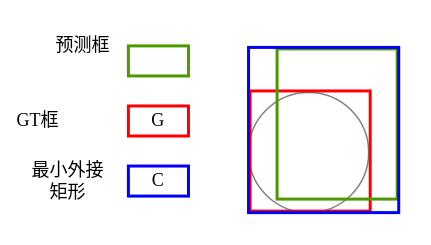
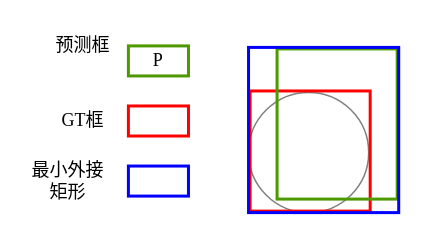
none -> (158, 61)
(38, 121) -> (83, 121)
(158, 121) -> none
(158, 181) -> none
